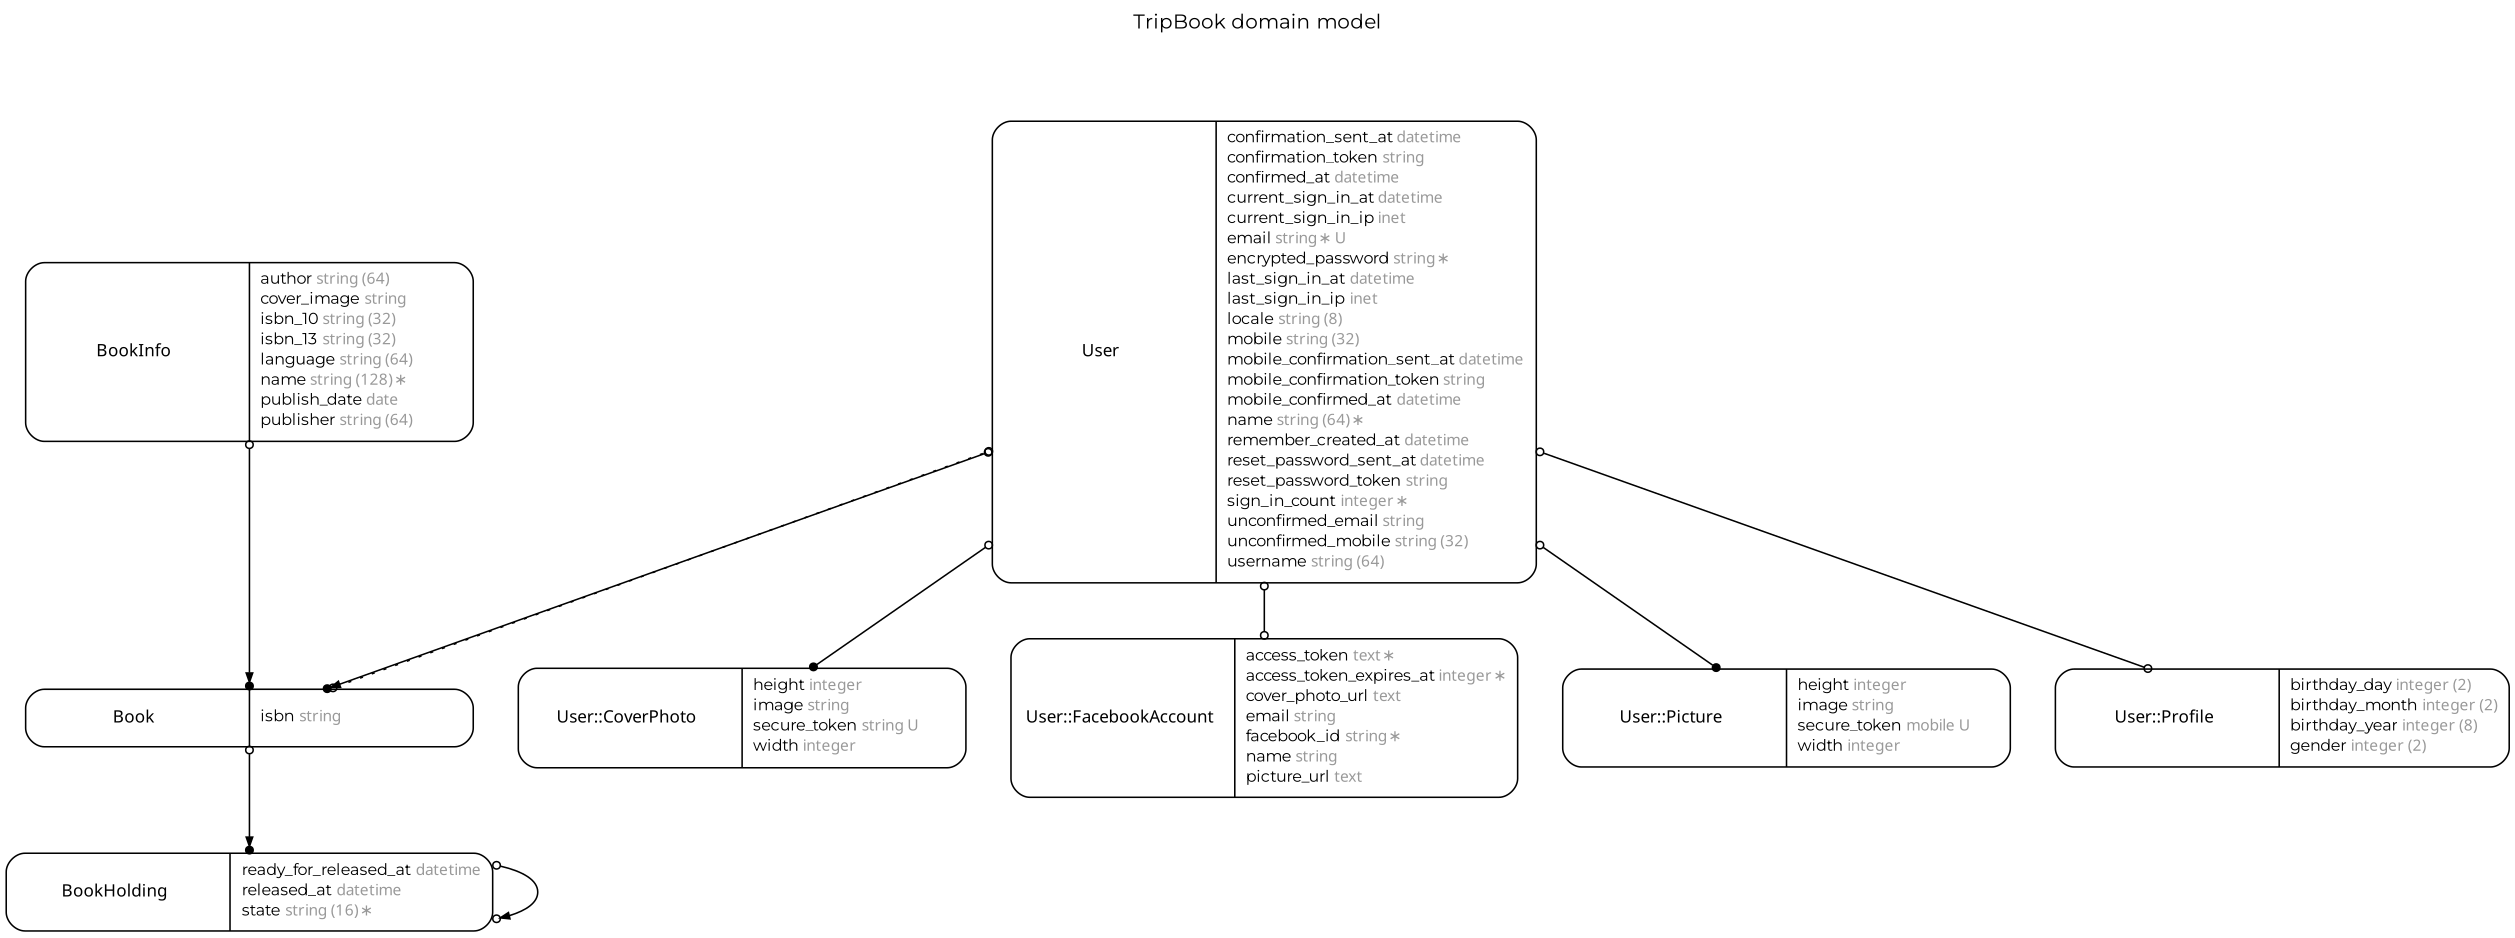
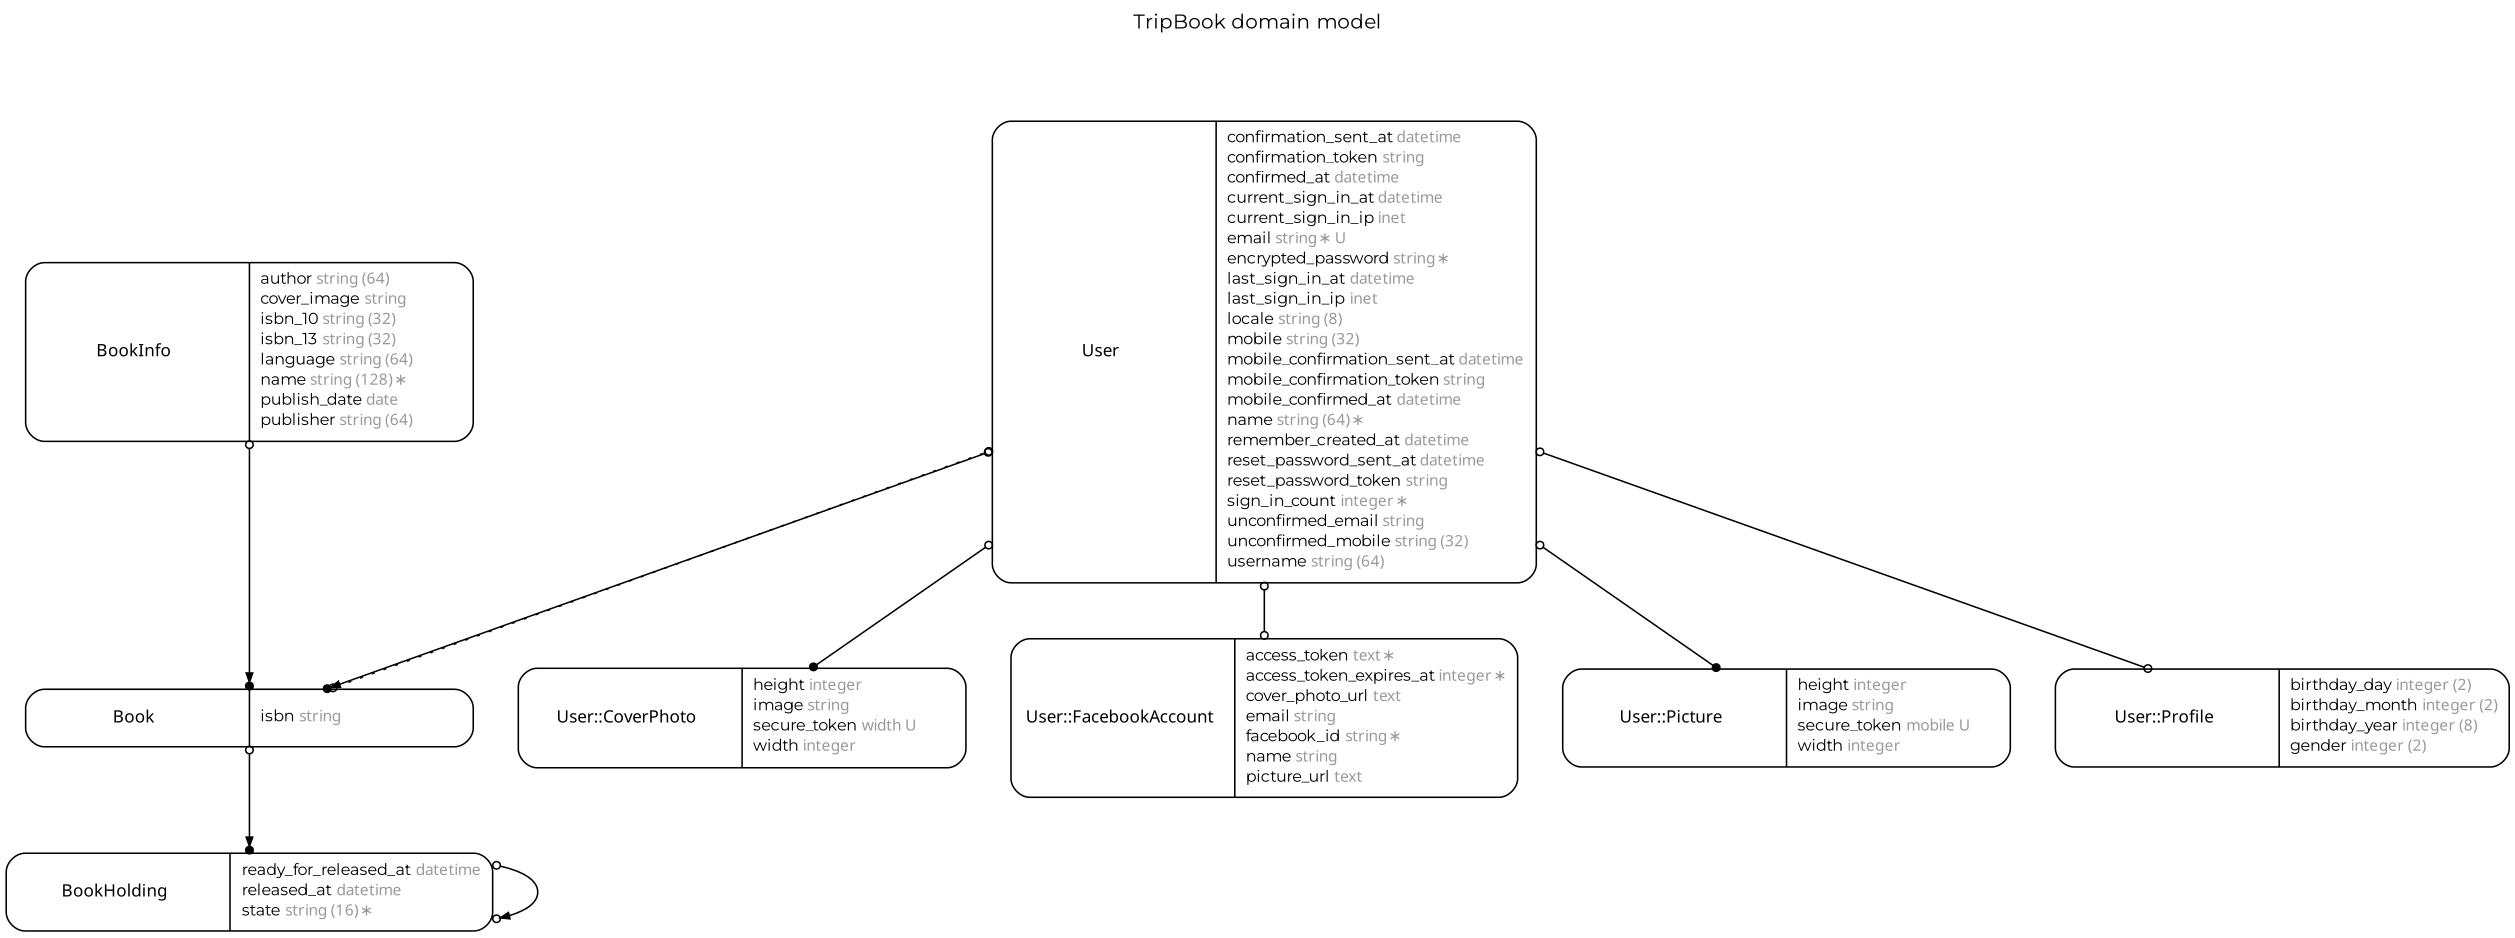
(891, 726) -> (890, 726)
